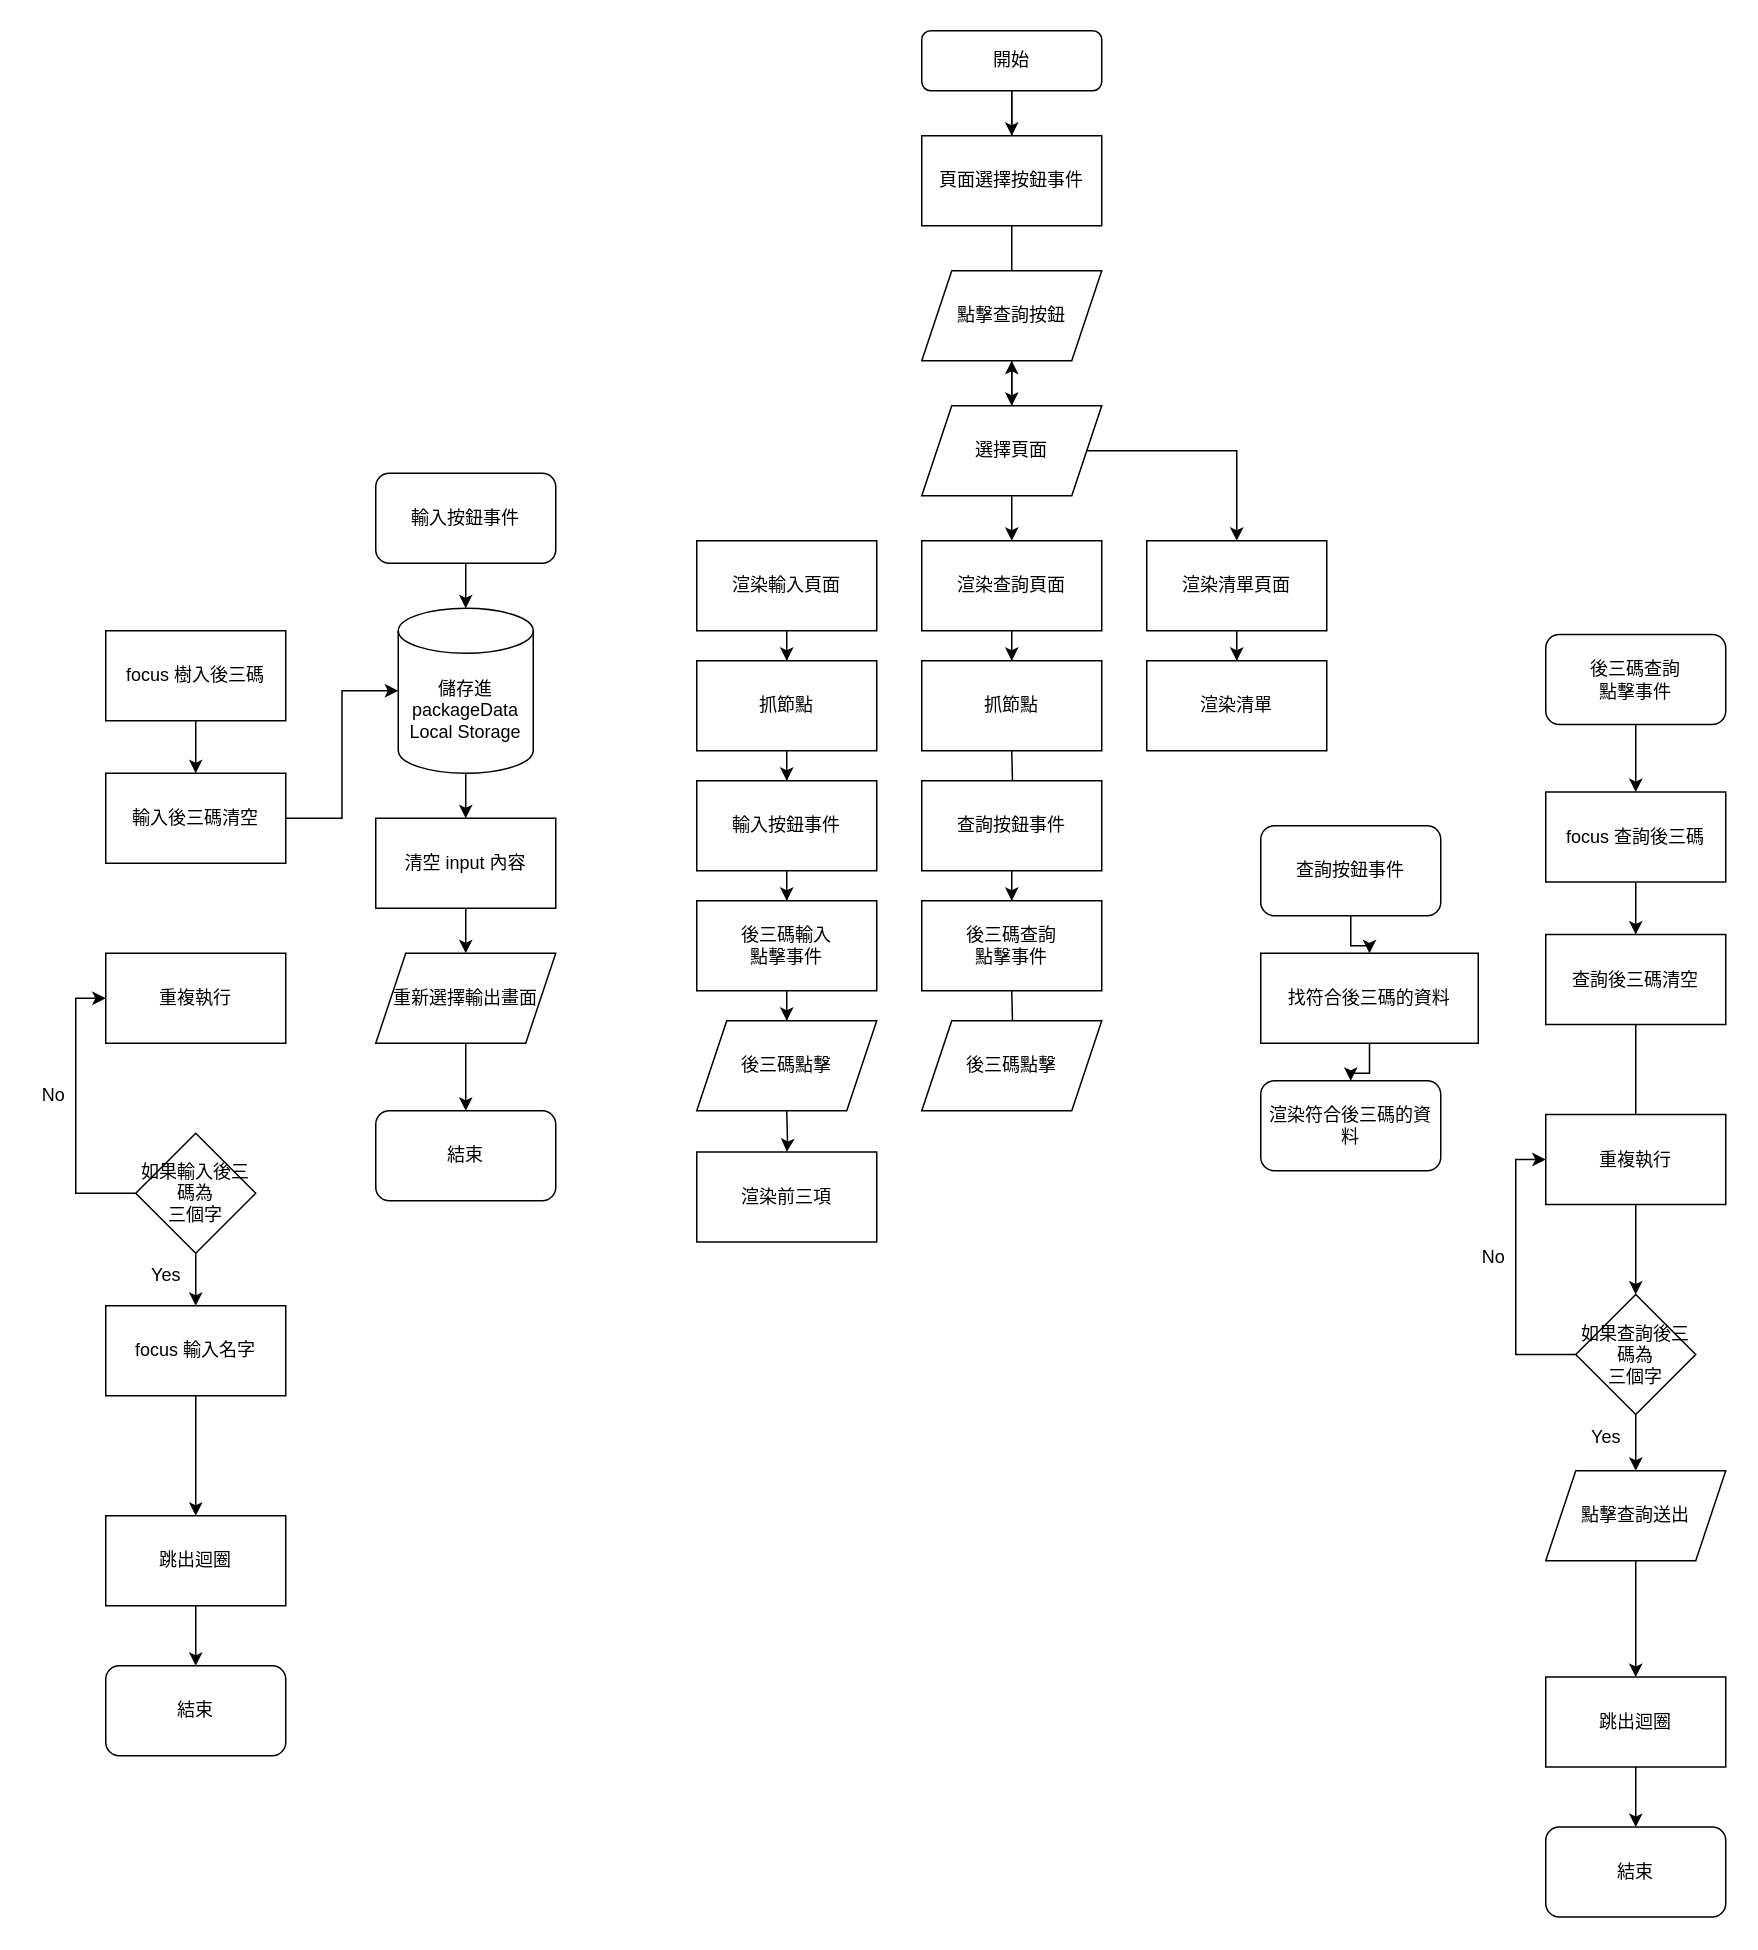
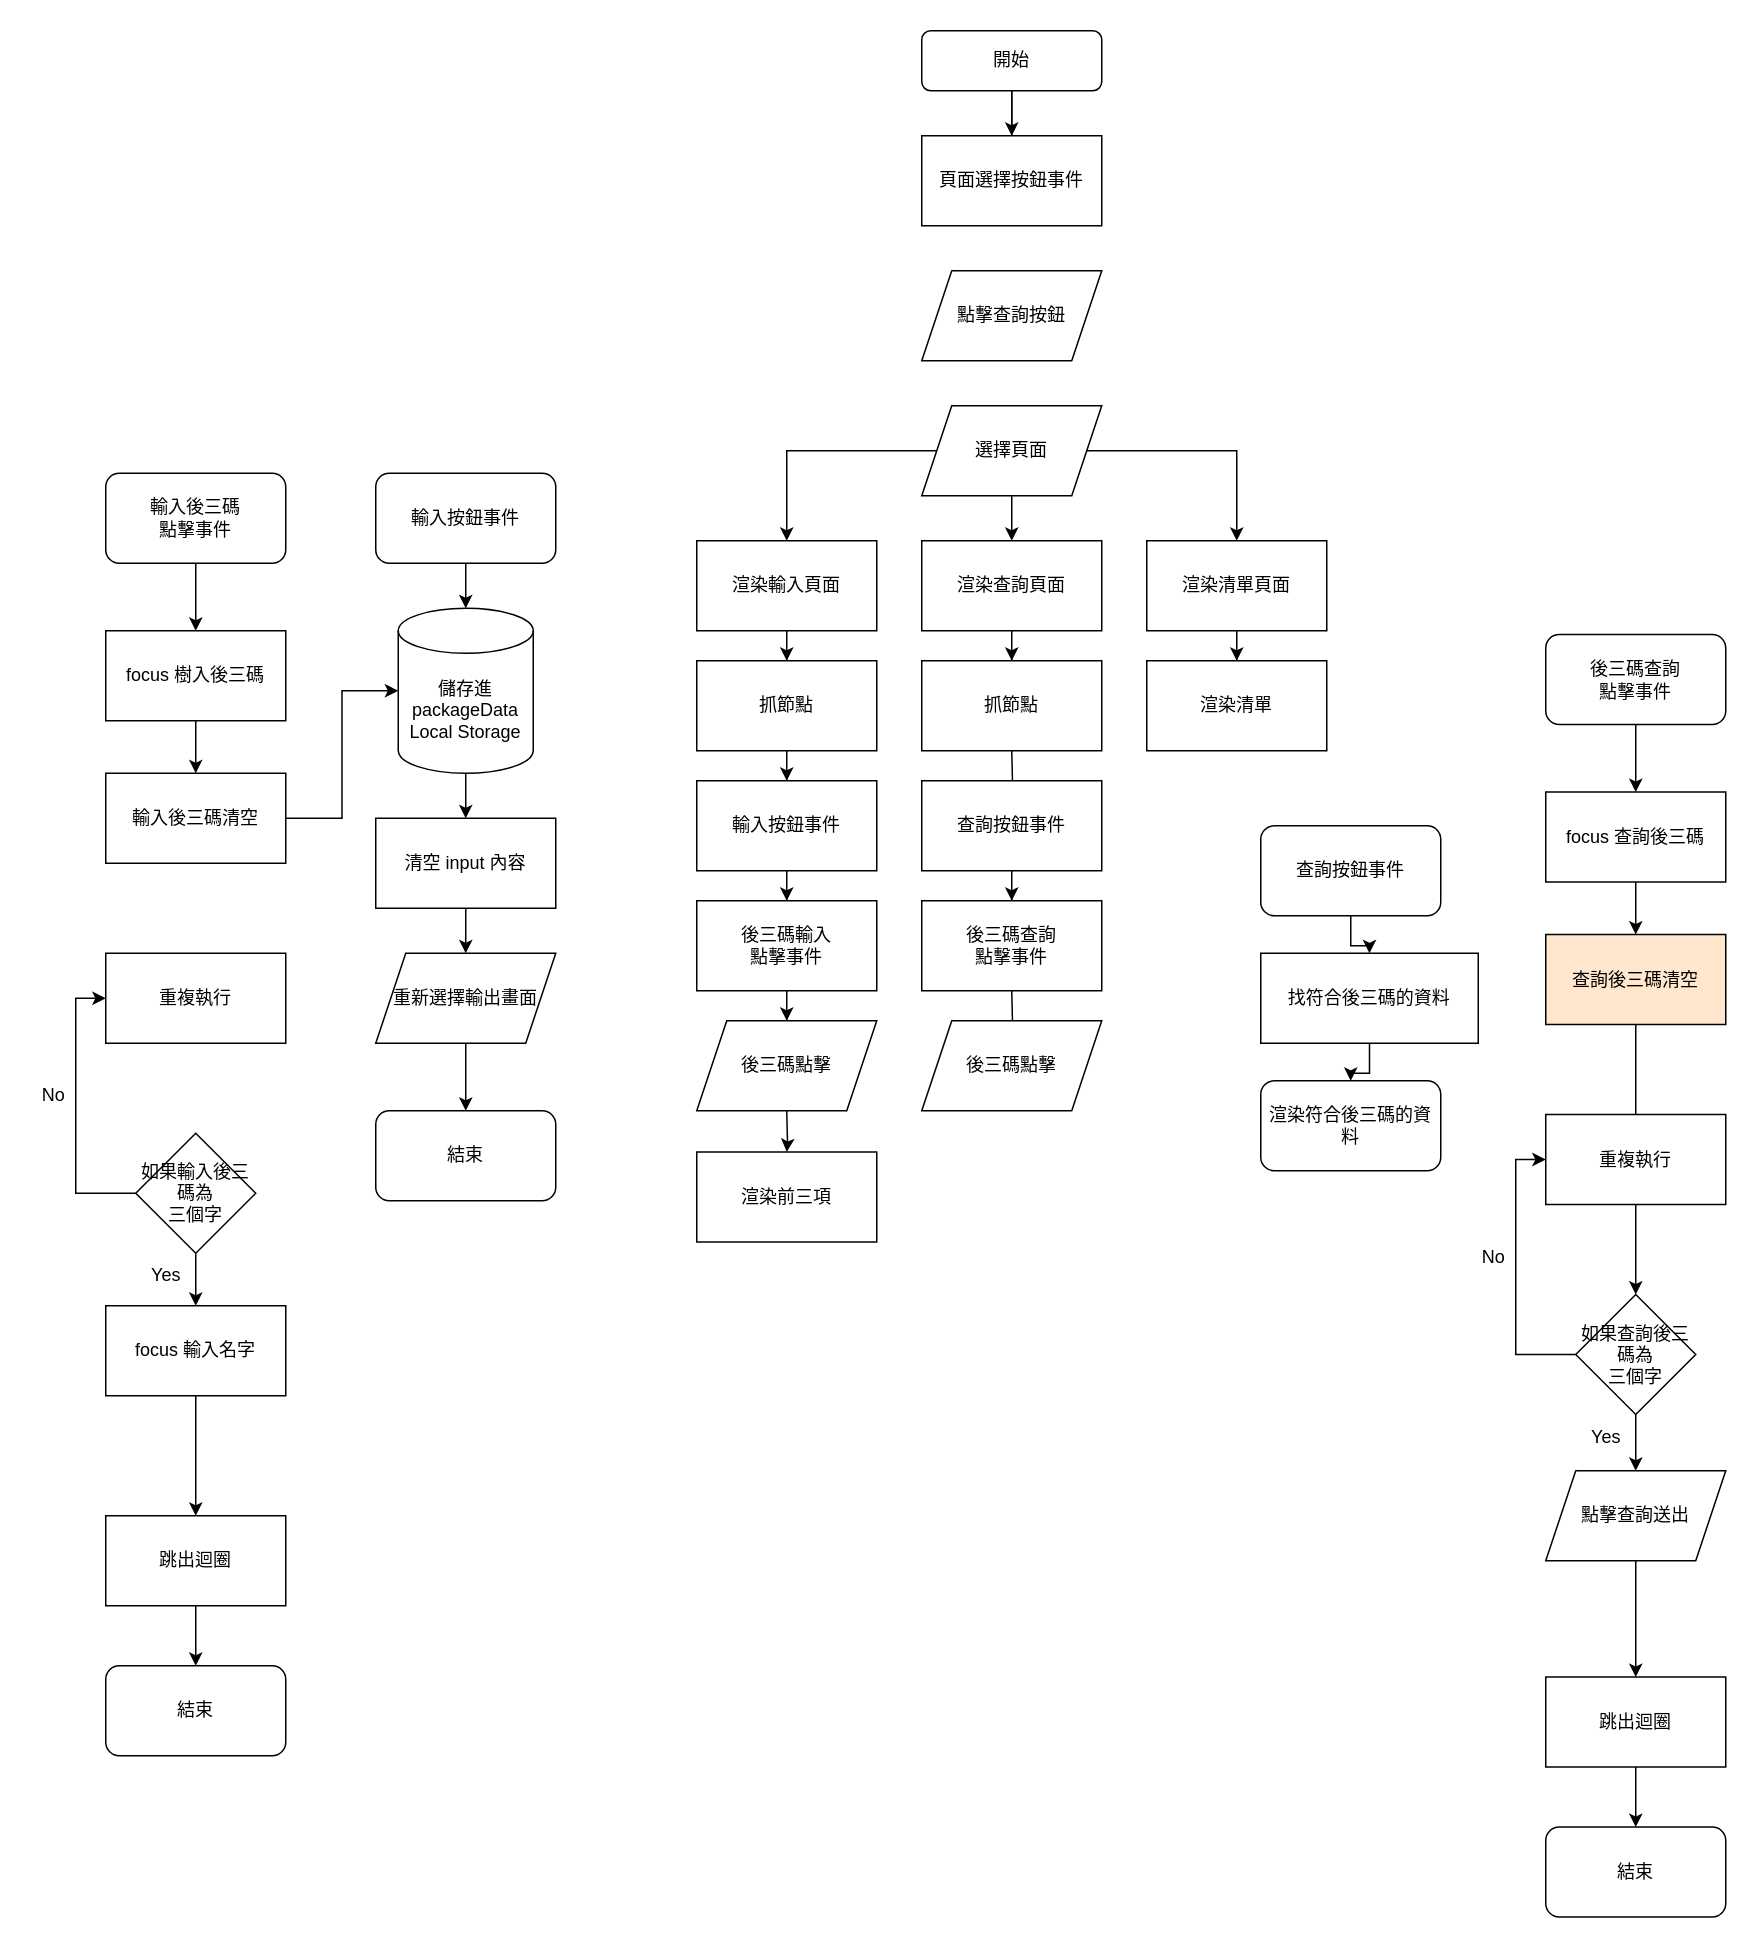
(1012, 248) -> none
(1012, 402) -> (822, 451)
none -> (196, 518)
none -> (196, 592)
(1636, 980) -> (1636, 980)
